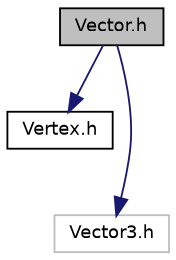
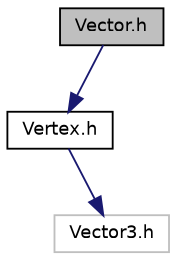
(131, 121) -> (82, 174)
